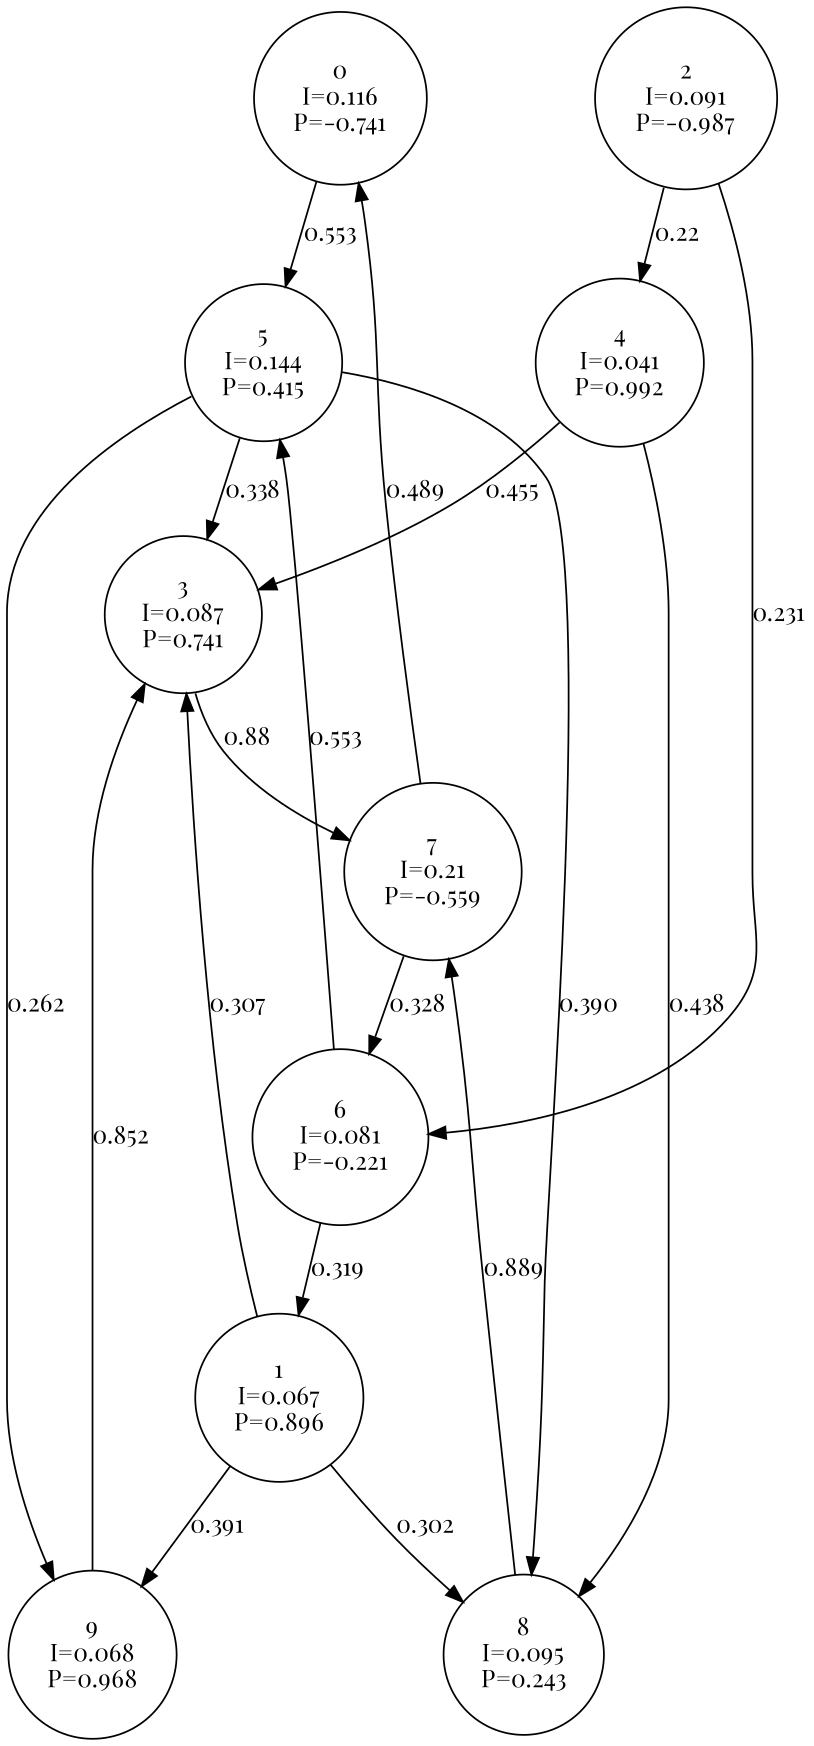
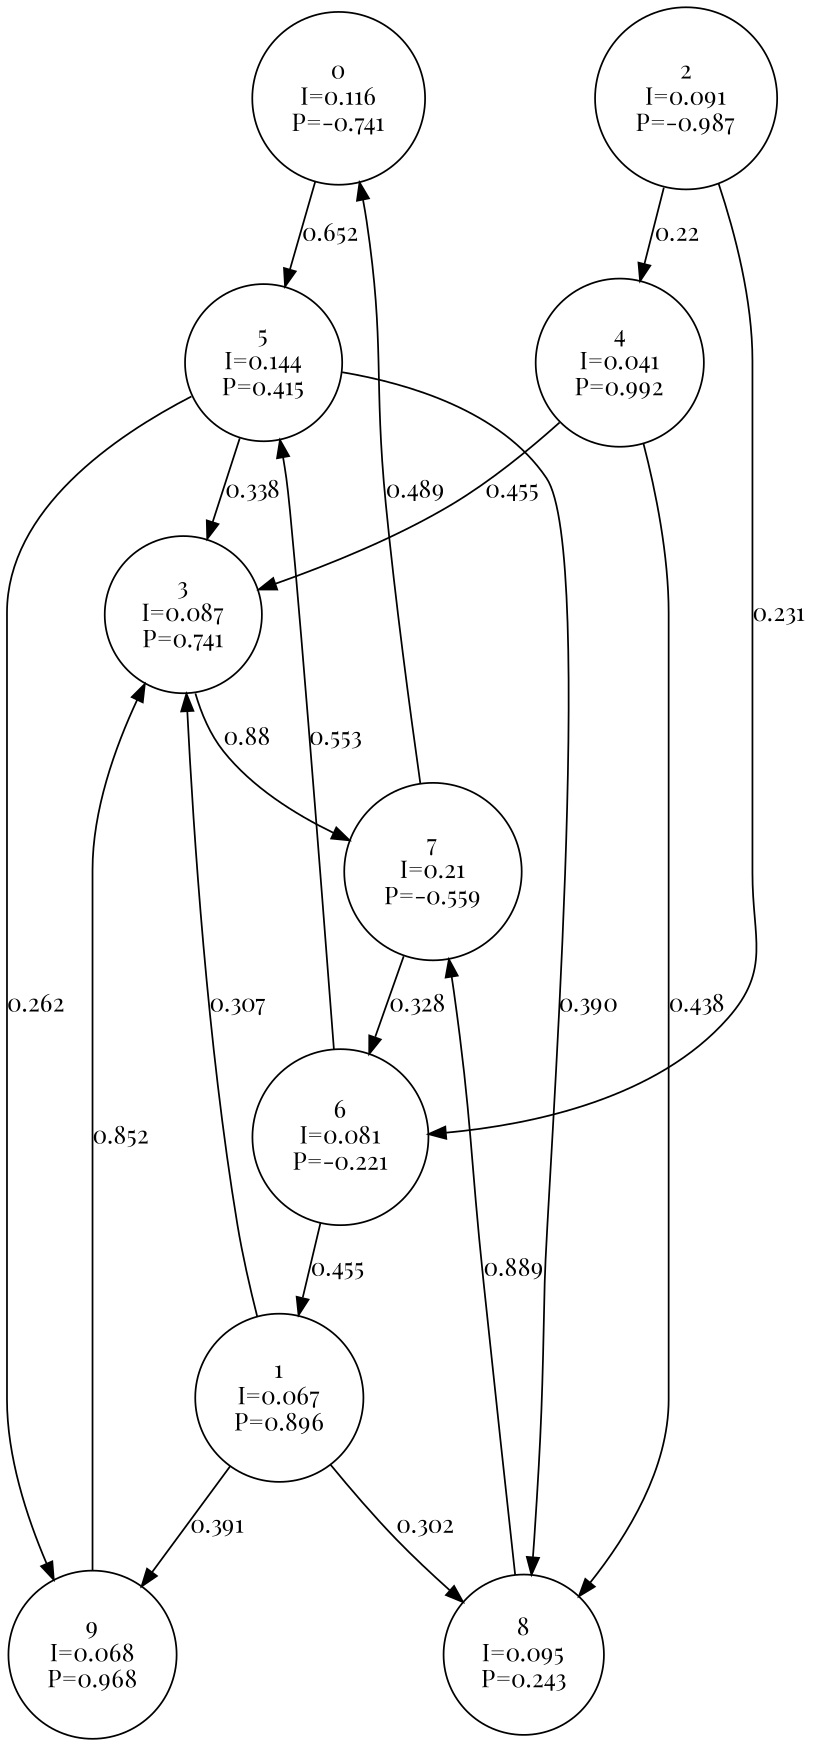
(331, 234) -> (331, 234)
(338, 1269) -> (338, 1269)
